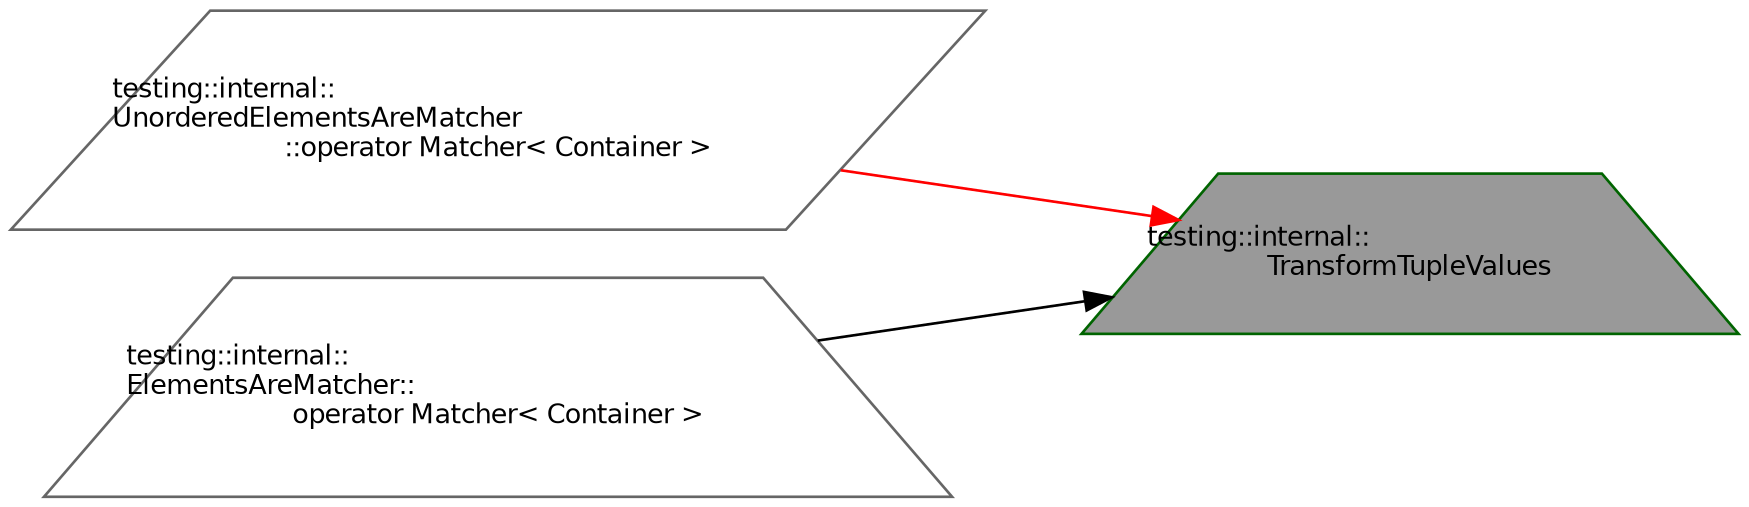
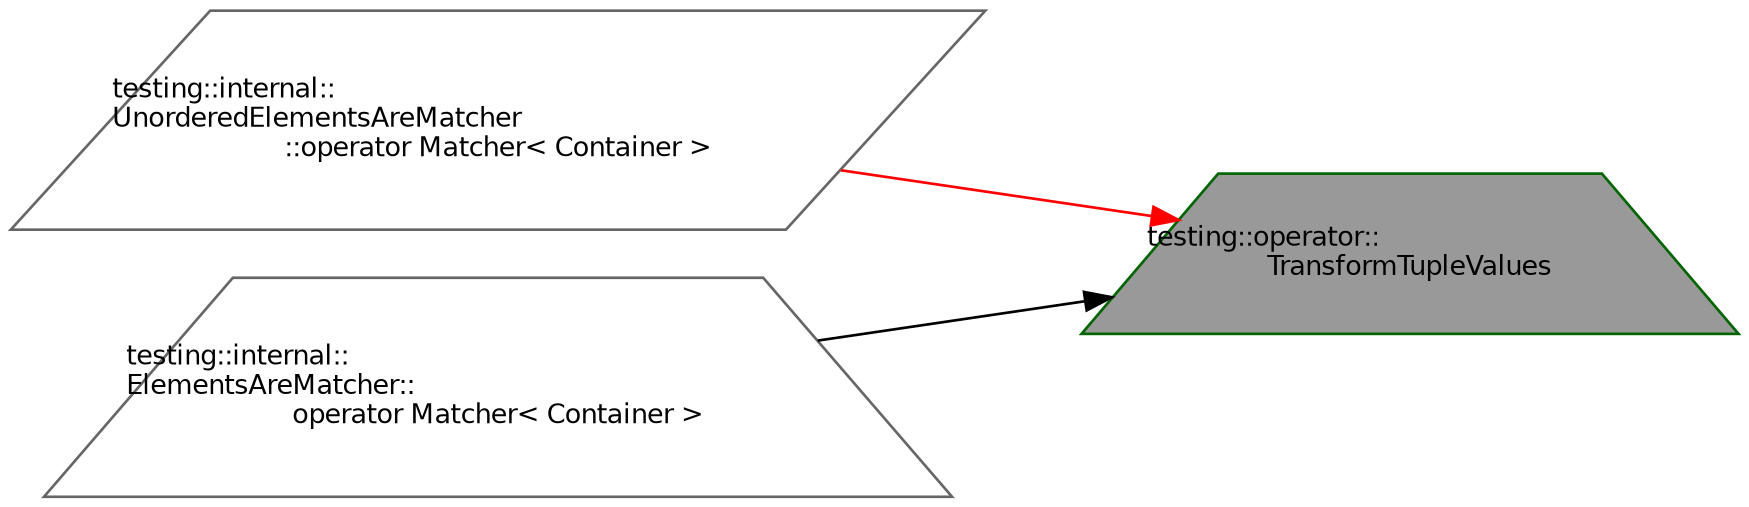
(1410, 254) -> (1410, 254)
